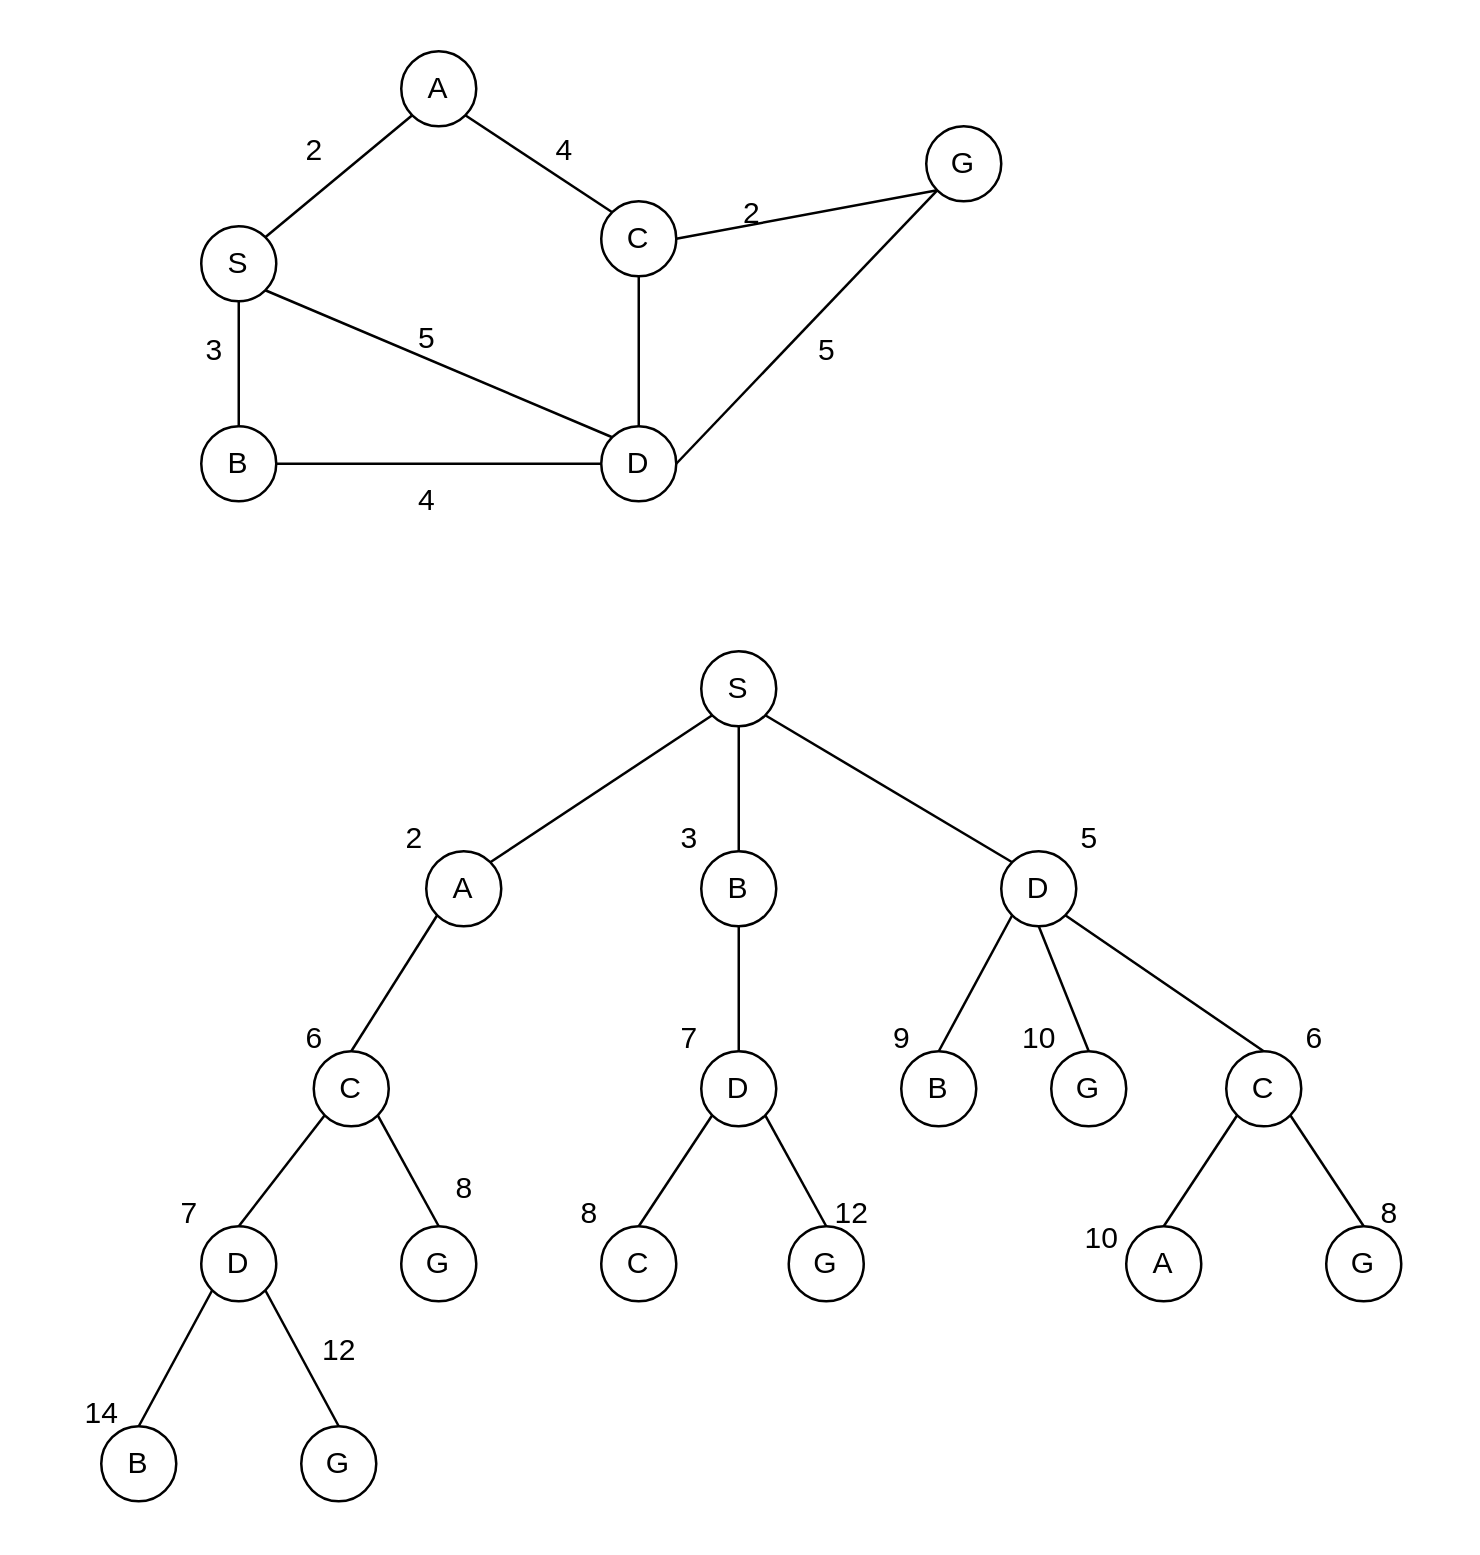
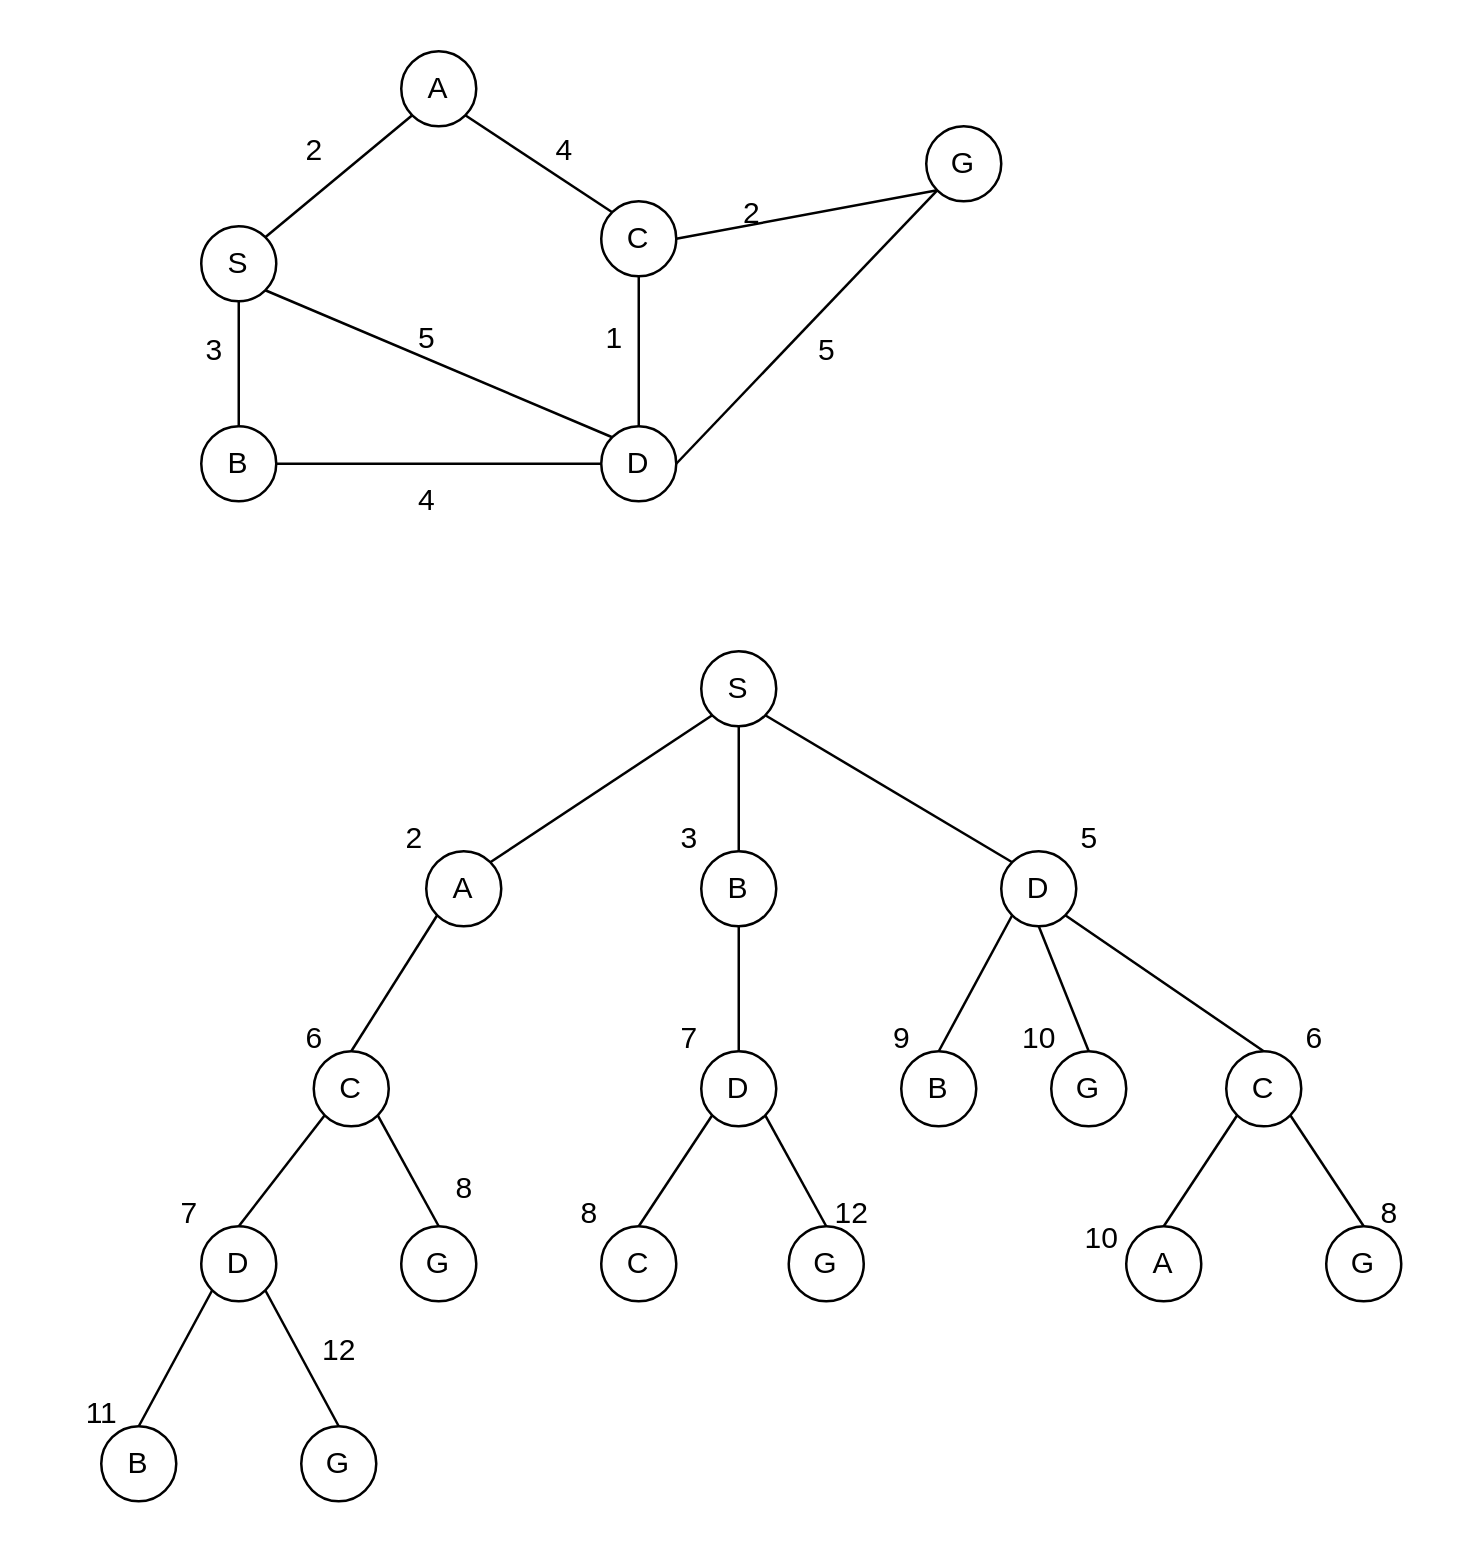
none -> (614, 339)
(103, 1414) -> (103, 1414)
